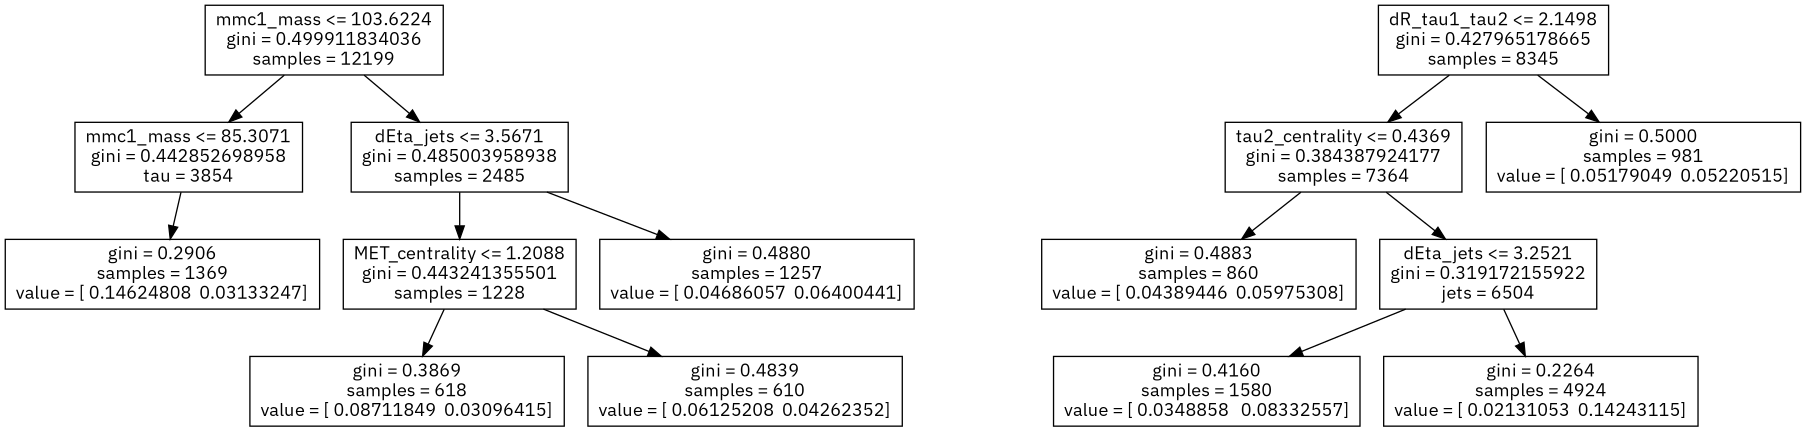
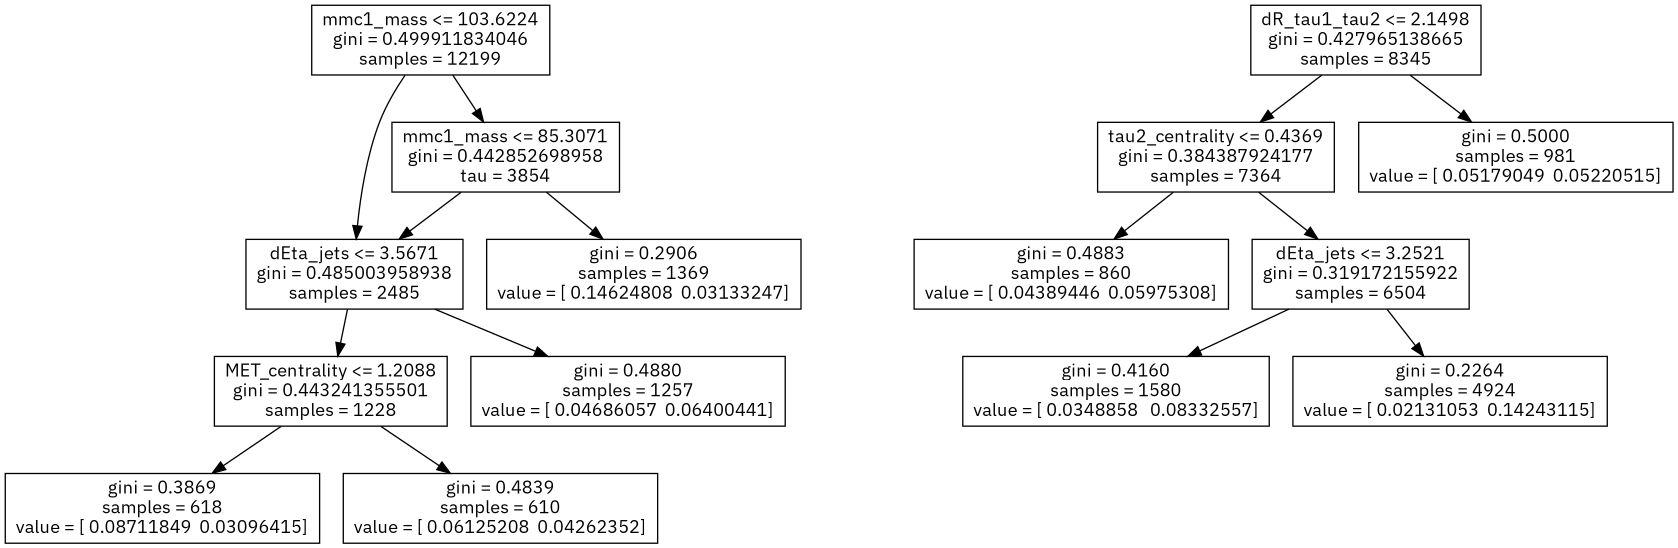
(324, 40) -> (431, 40)
(1493, 40) -> (1366, 40)
none -> (436, 212)
(1488, 274) -> (1361, 274)
